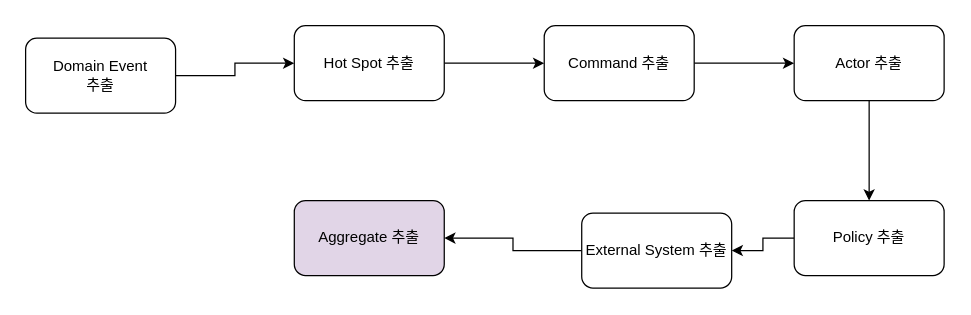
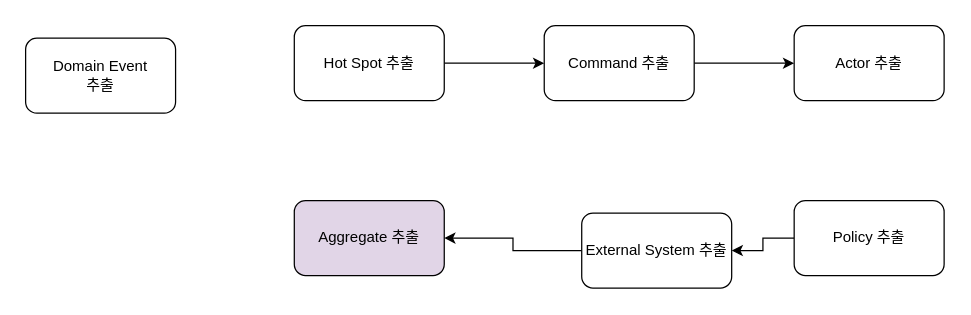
(235, 74) -> none
(869, 147) -> none
